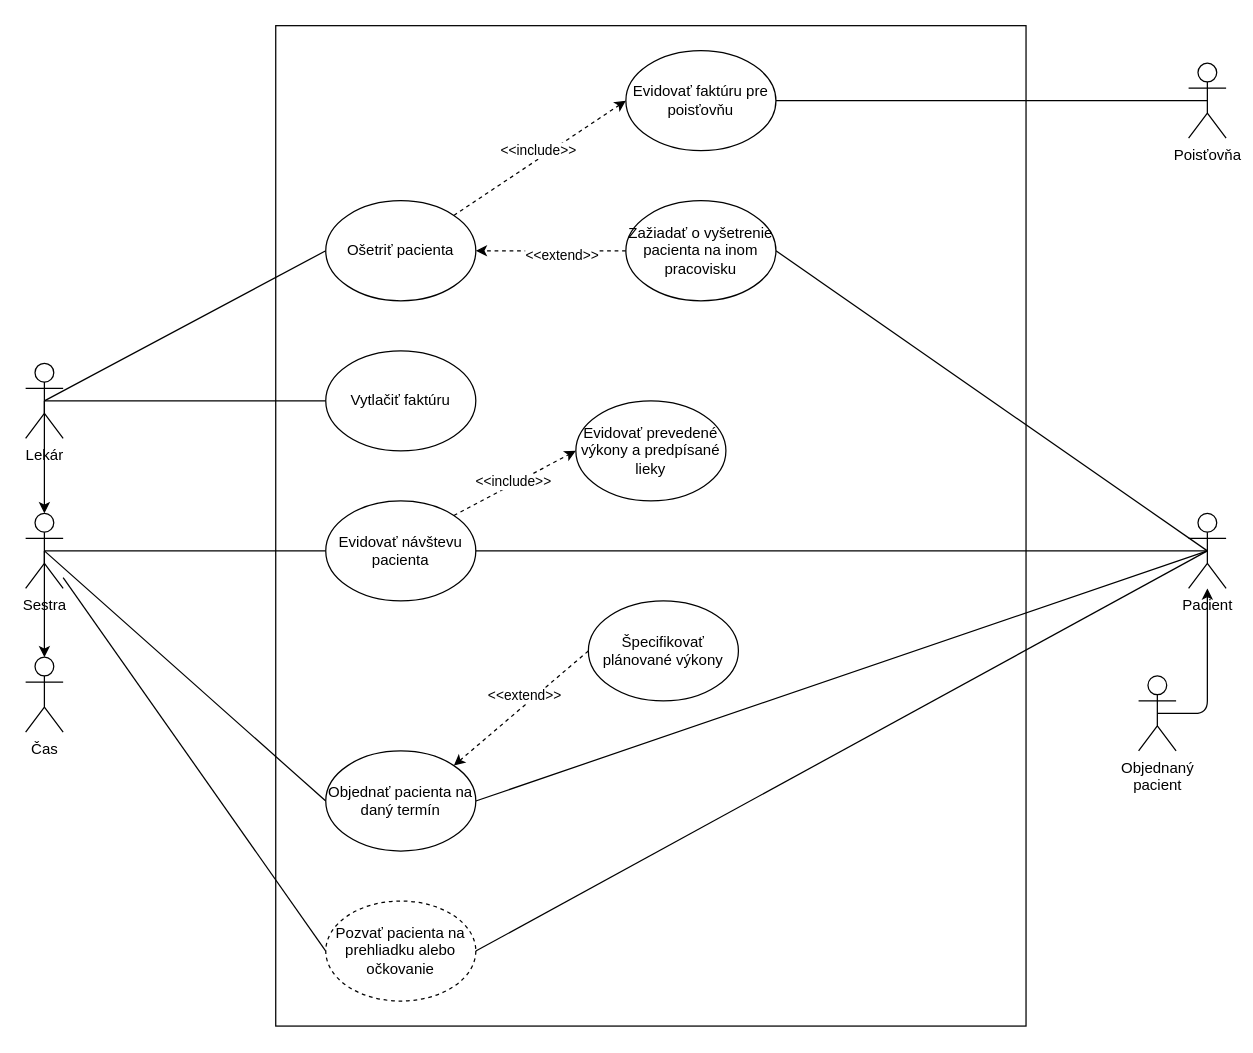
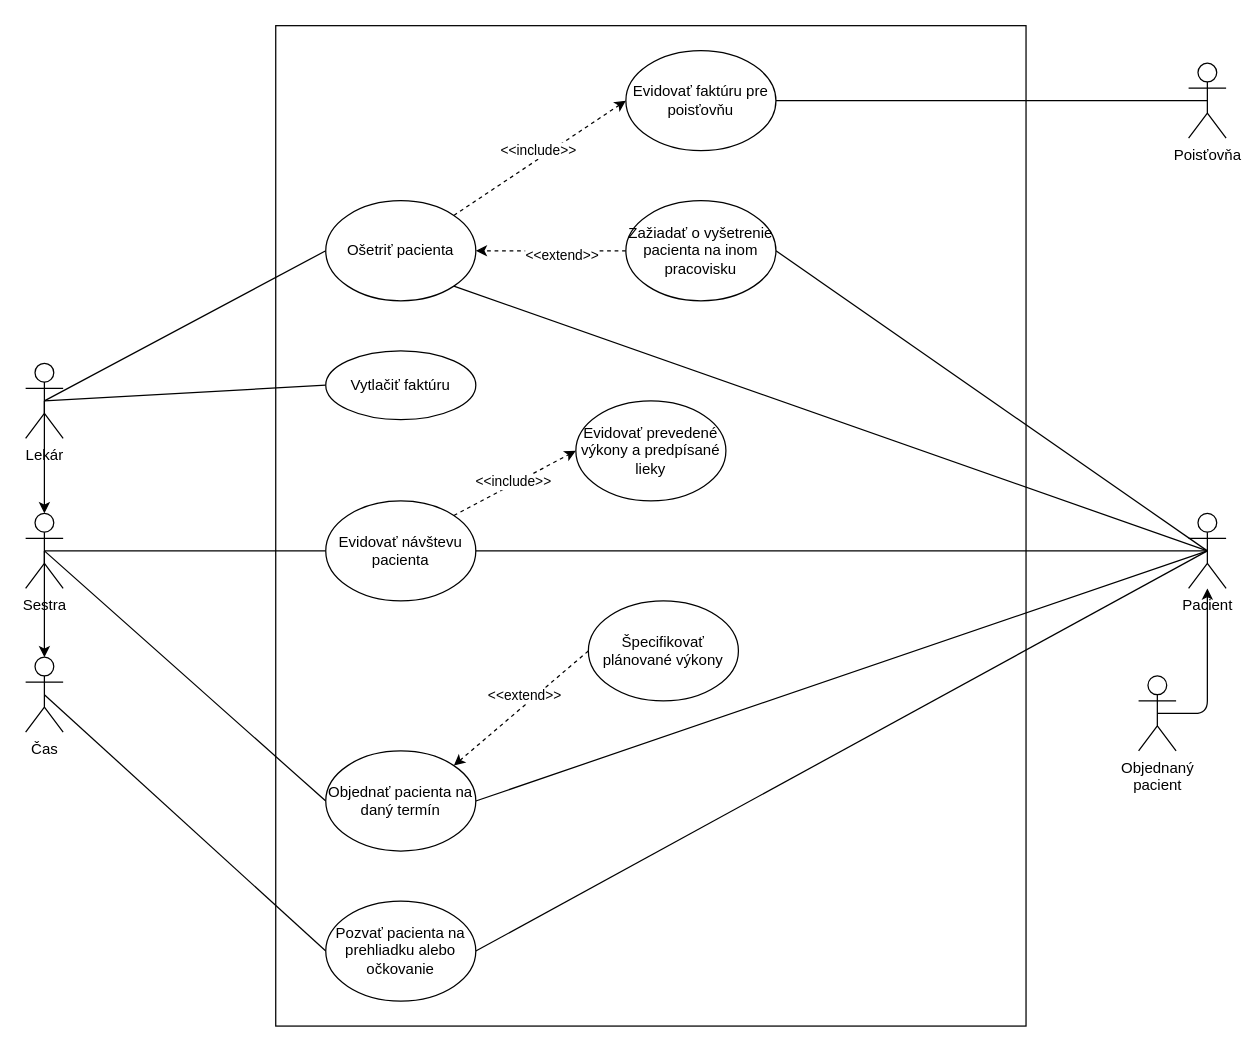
(401, 401) -> (401, 385)
none -> (826, 417)
(194, 764) -> (186, 823)
(401, 951) -> (401, 951)
